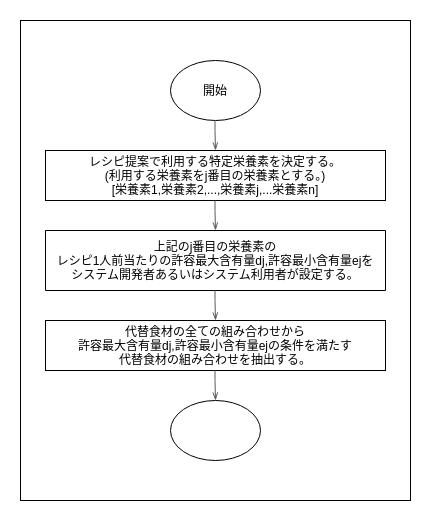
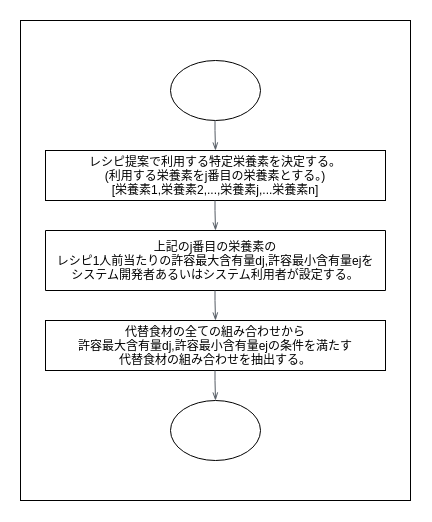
(216, 91) -> none
